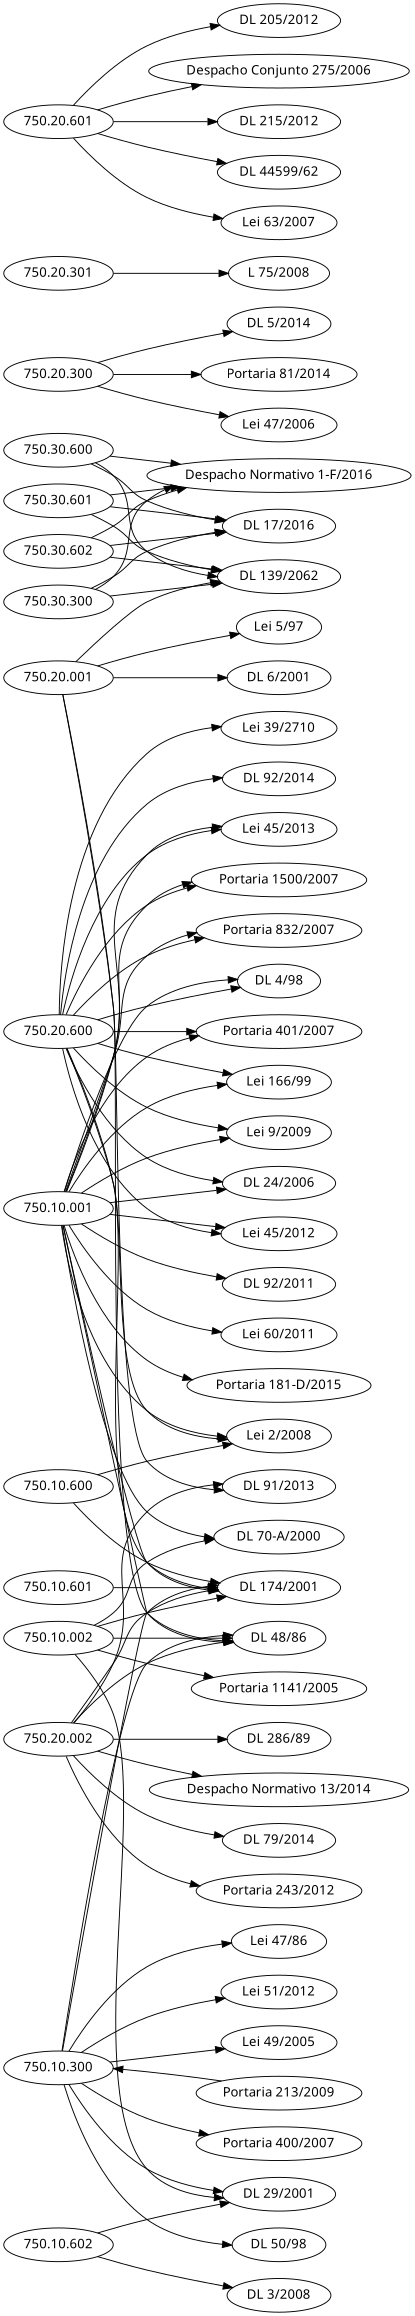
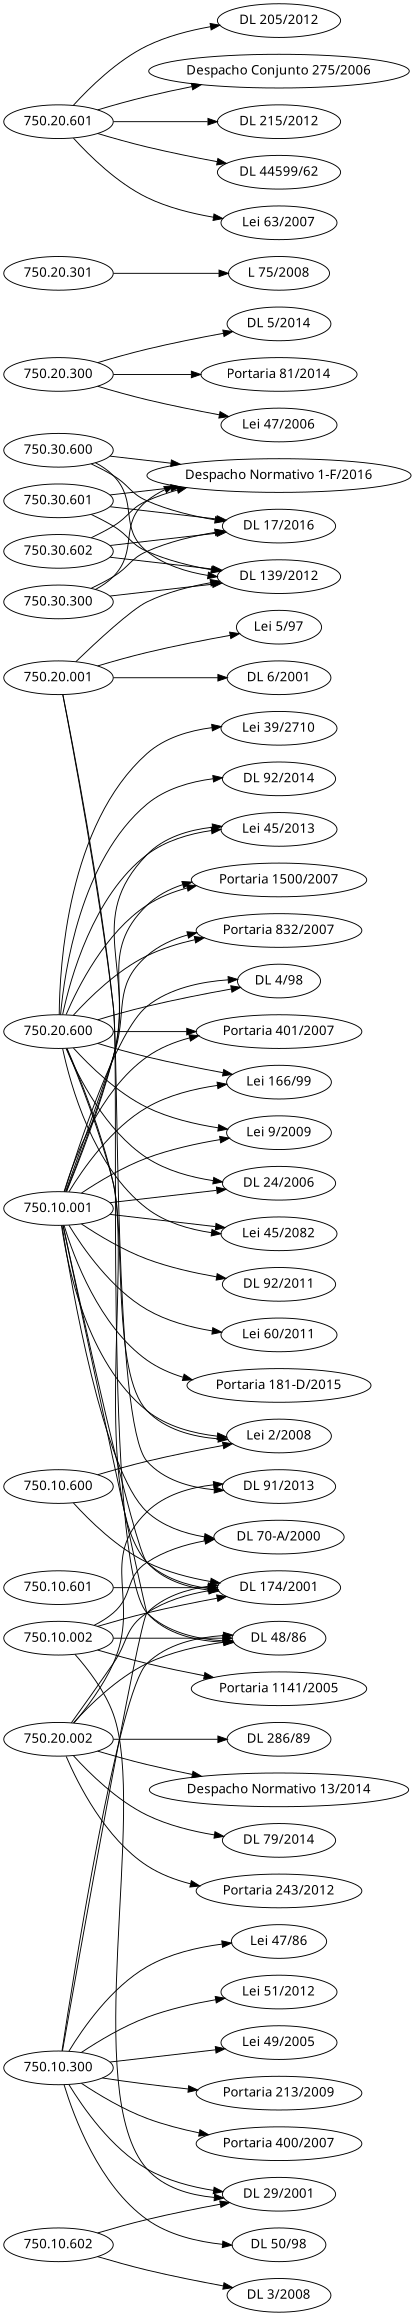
(279, 577) -> (279, 577)
(279, 1234) -> (279, 1234)
(172, 2075) -> (145, 2084)
